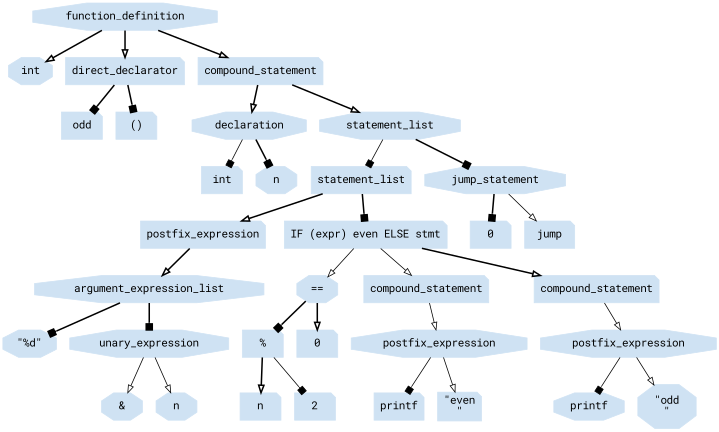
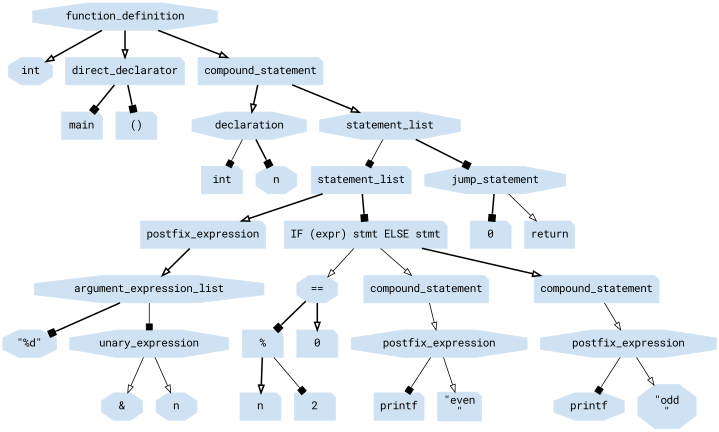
(82, 126) -> (82, 126)
(366, 235) -> (366, 235)
(550, 235) -> (550, 235)
(149, 313) -> (149, 313)
